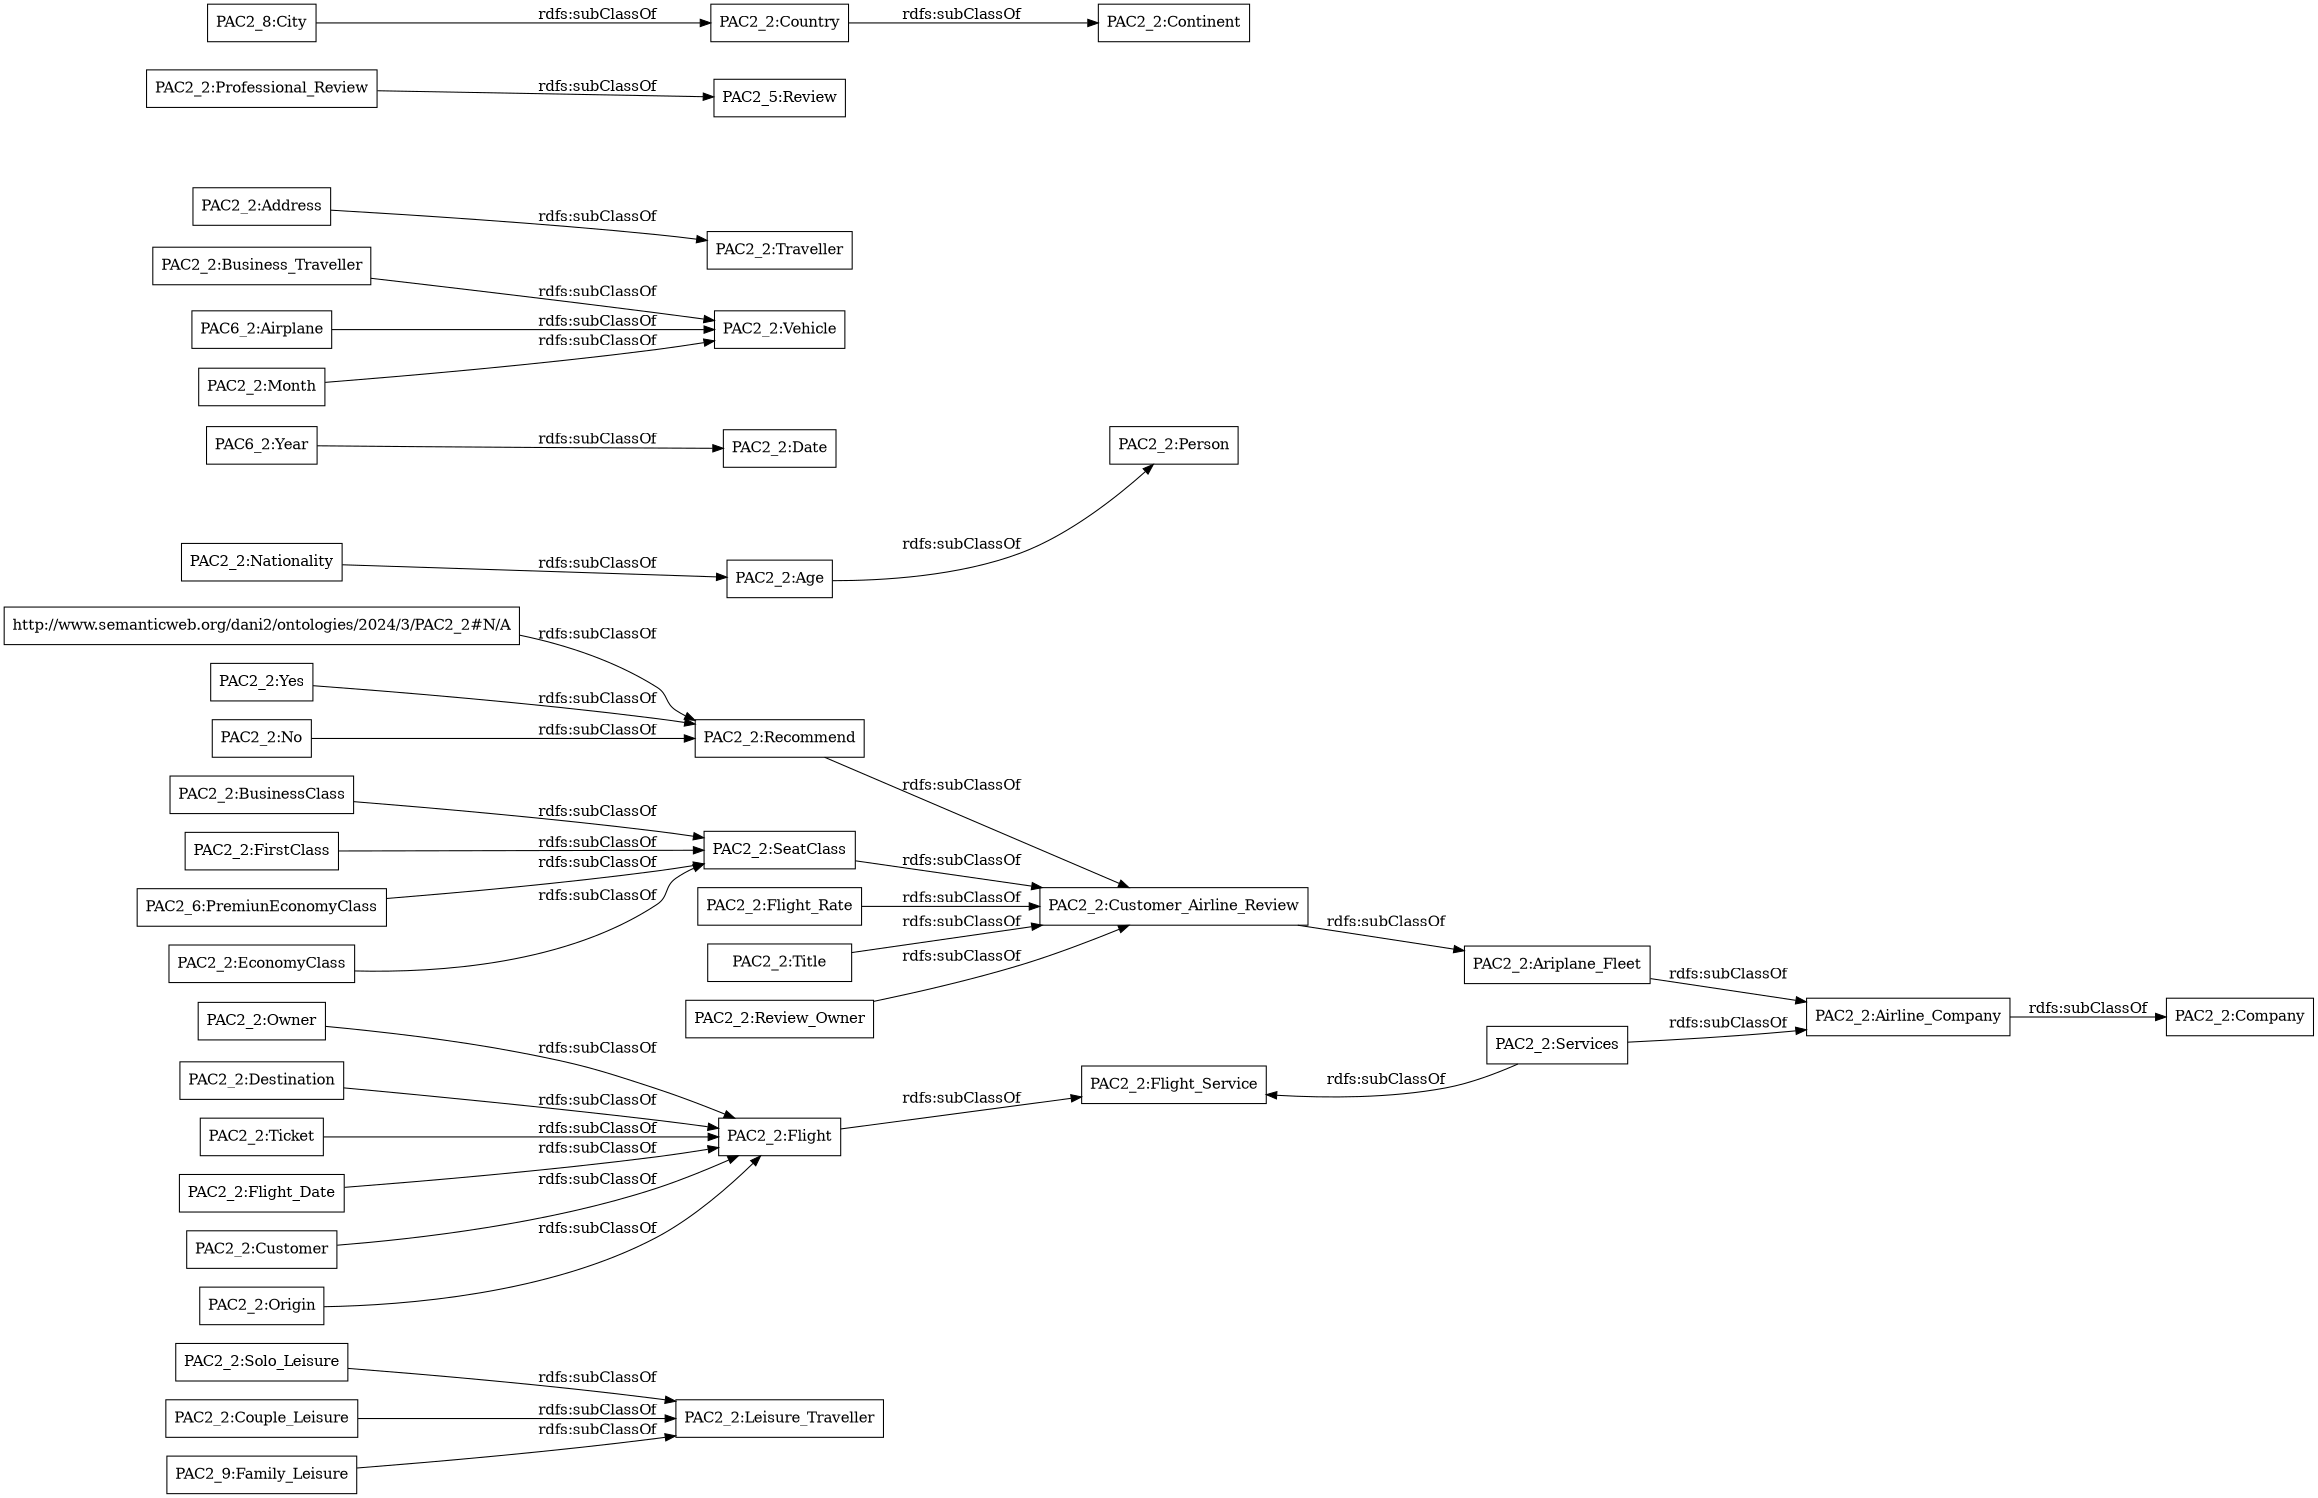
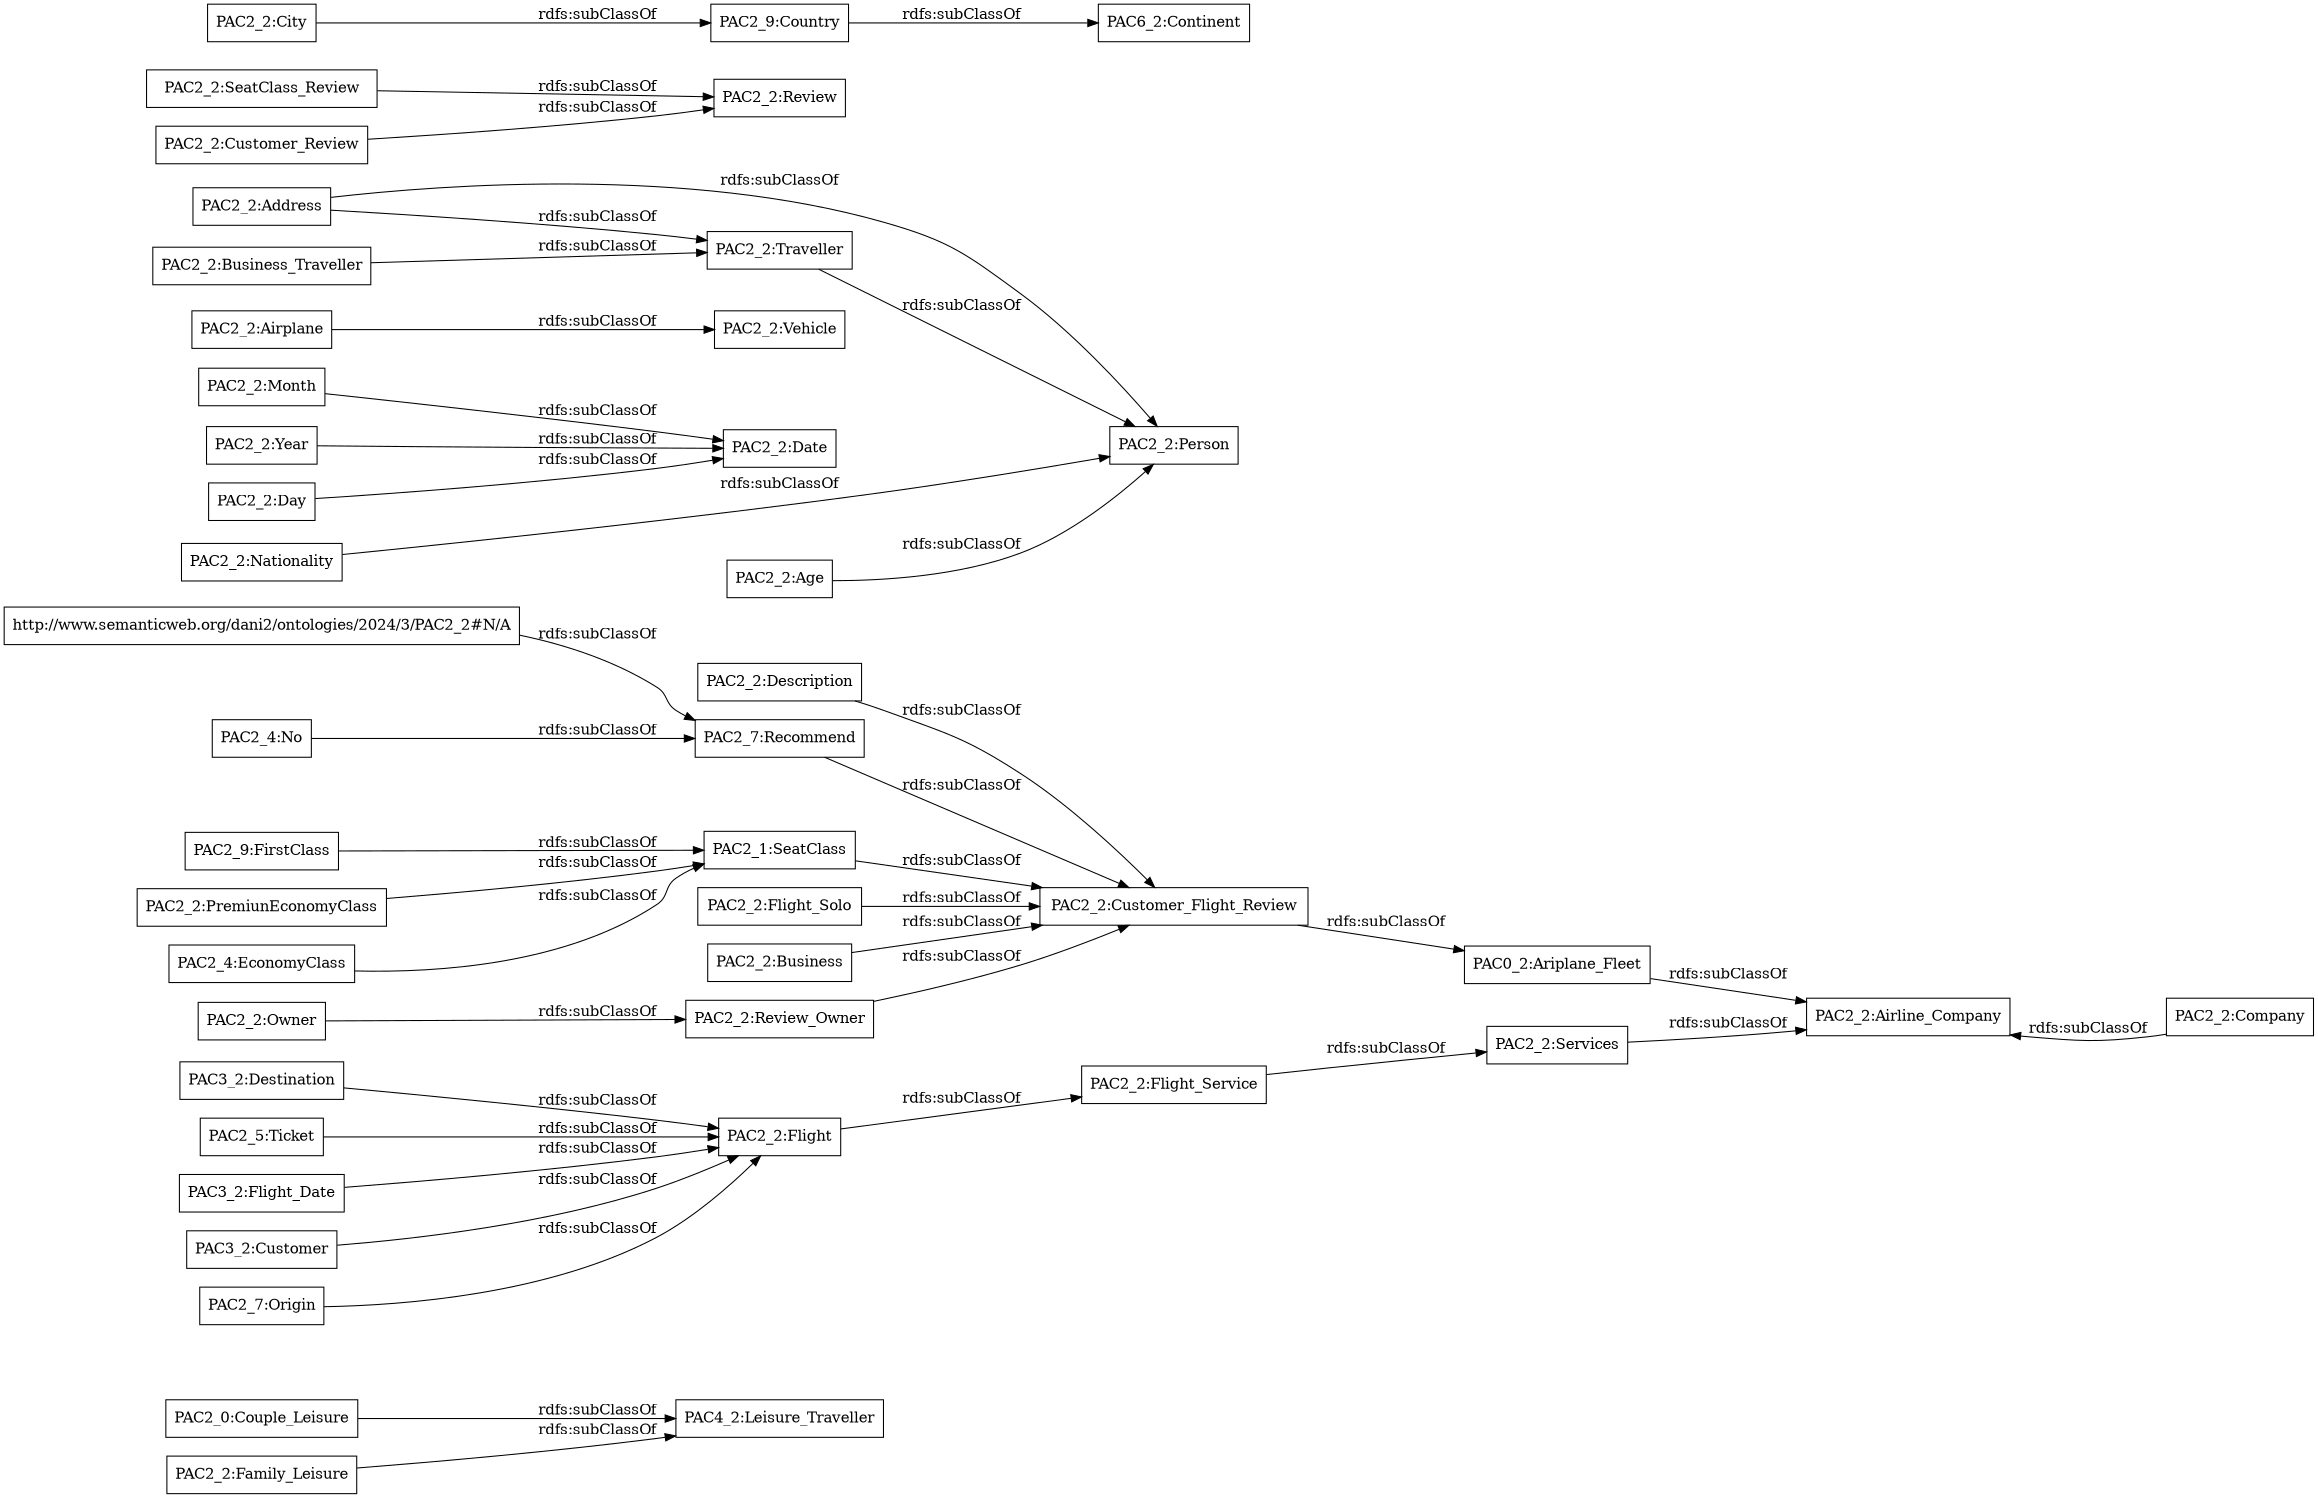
(262, 23) -> (262, 23)
(780, 23) -> (780, 23)
(1174, 23) -> (1174, 23)
(262, 89) -> (262, 89)
(780, 98) -> (780, 98)
none -> (262, 145)
none -> (776, 200)
(537, 298) -> (534, 258)
(262, 330) -> (262, 330)
none -> (972, 345)
(515, 366) -> (519, 415)
(262, 445) -> (262, 445)
none -> (262, 502)
(529, 571) -> (722, 513)
(262, 682) -> none
none -> (780, 682)
(262, 738) -> (262, 738)
(780, 738) -> (780, 738)
(262, 795) -> none
(780, 850) -> (780, 850)
(262, 851) -> (262, 851)
(780, 906) -> (780, 906)
(1174, 906) -> (1174, 906)
(262, 907) -> (262, 907)
(780, 963) -> (780, 963)
(262, 964) -> (262, 964)
(1557, 965) -> (1557, 965)
(2083, 1017) -> (2094, 1040)
(529, 1054) -> (500, 1020)
(262, 1081) -> (262, 1081)
(1400, 1094) -> (1371, 1063)
(262, 1137) -> (262, 1137)
(262, 1193) -> (262, 1193)
(262, 1250) -> (262, 1250)
(262, 1306) -> (262, 1306)
(262, 1362) -> none
(262, 1419) -> (262, 1419)
(780, 1419) -> (780, 1419)
(262, 1475) -> (262, 1475)
